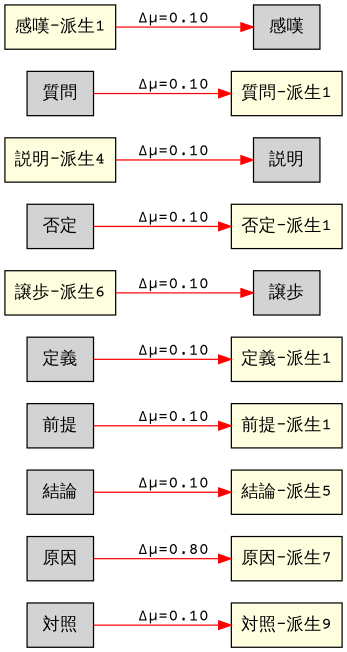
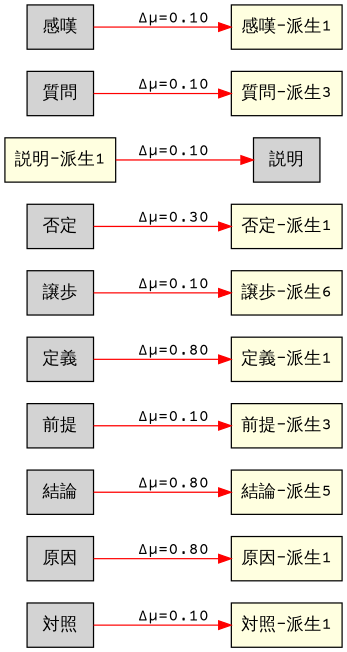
(178, 27) -> (156, 27)
(287, 94) -> (287, 94)
(60, 160) -> (60, 160)
(174, 217) -> (174, 217)
(178, 293) -> (156, 293)
(174, 350) -> (174, 350)
(287, 426) -> (287, 426)
(174, 483) -> (174, 483)
(287, 559) -> (287, 559)
(287, 625) -> (287, 625)
